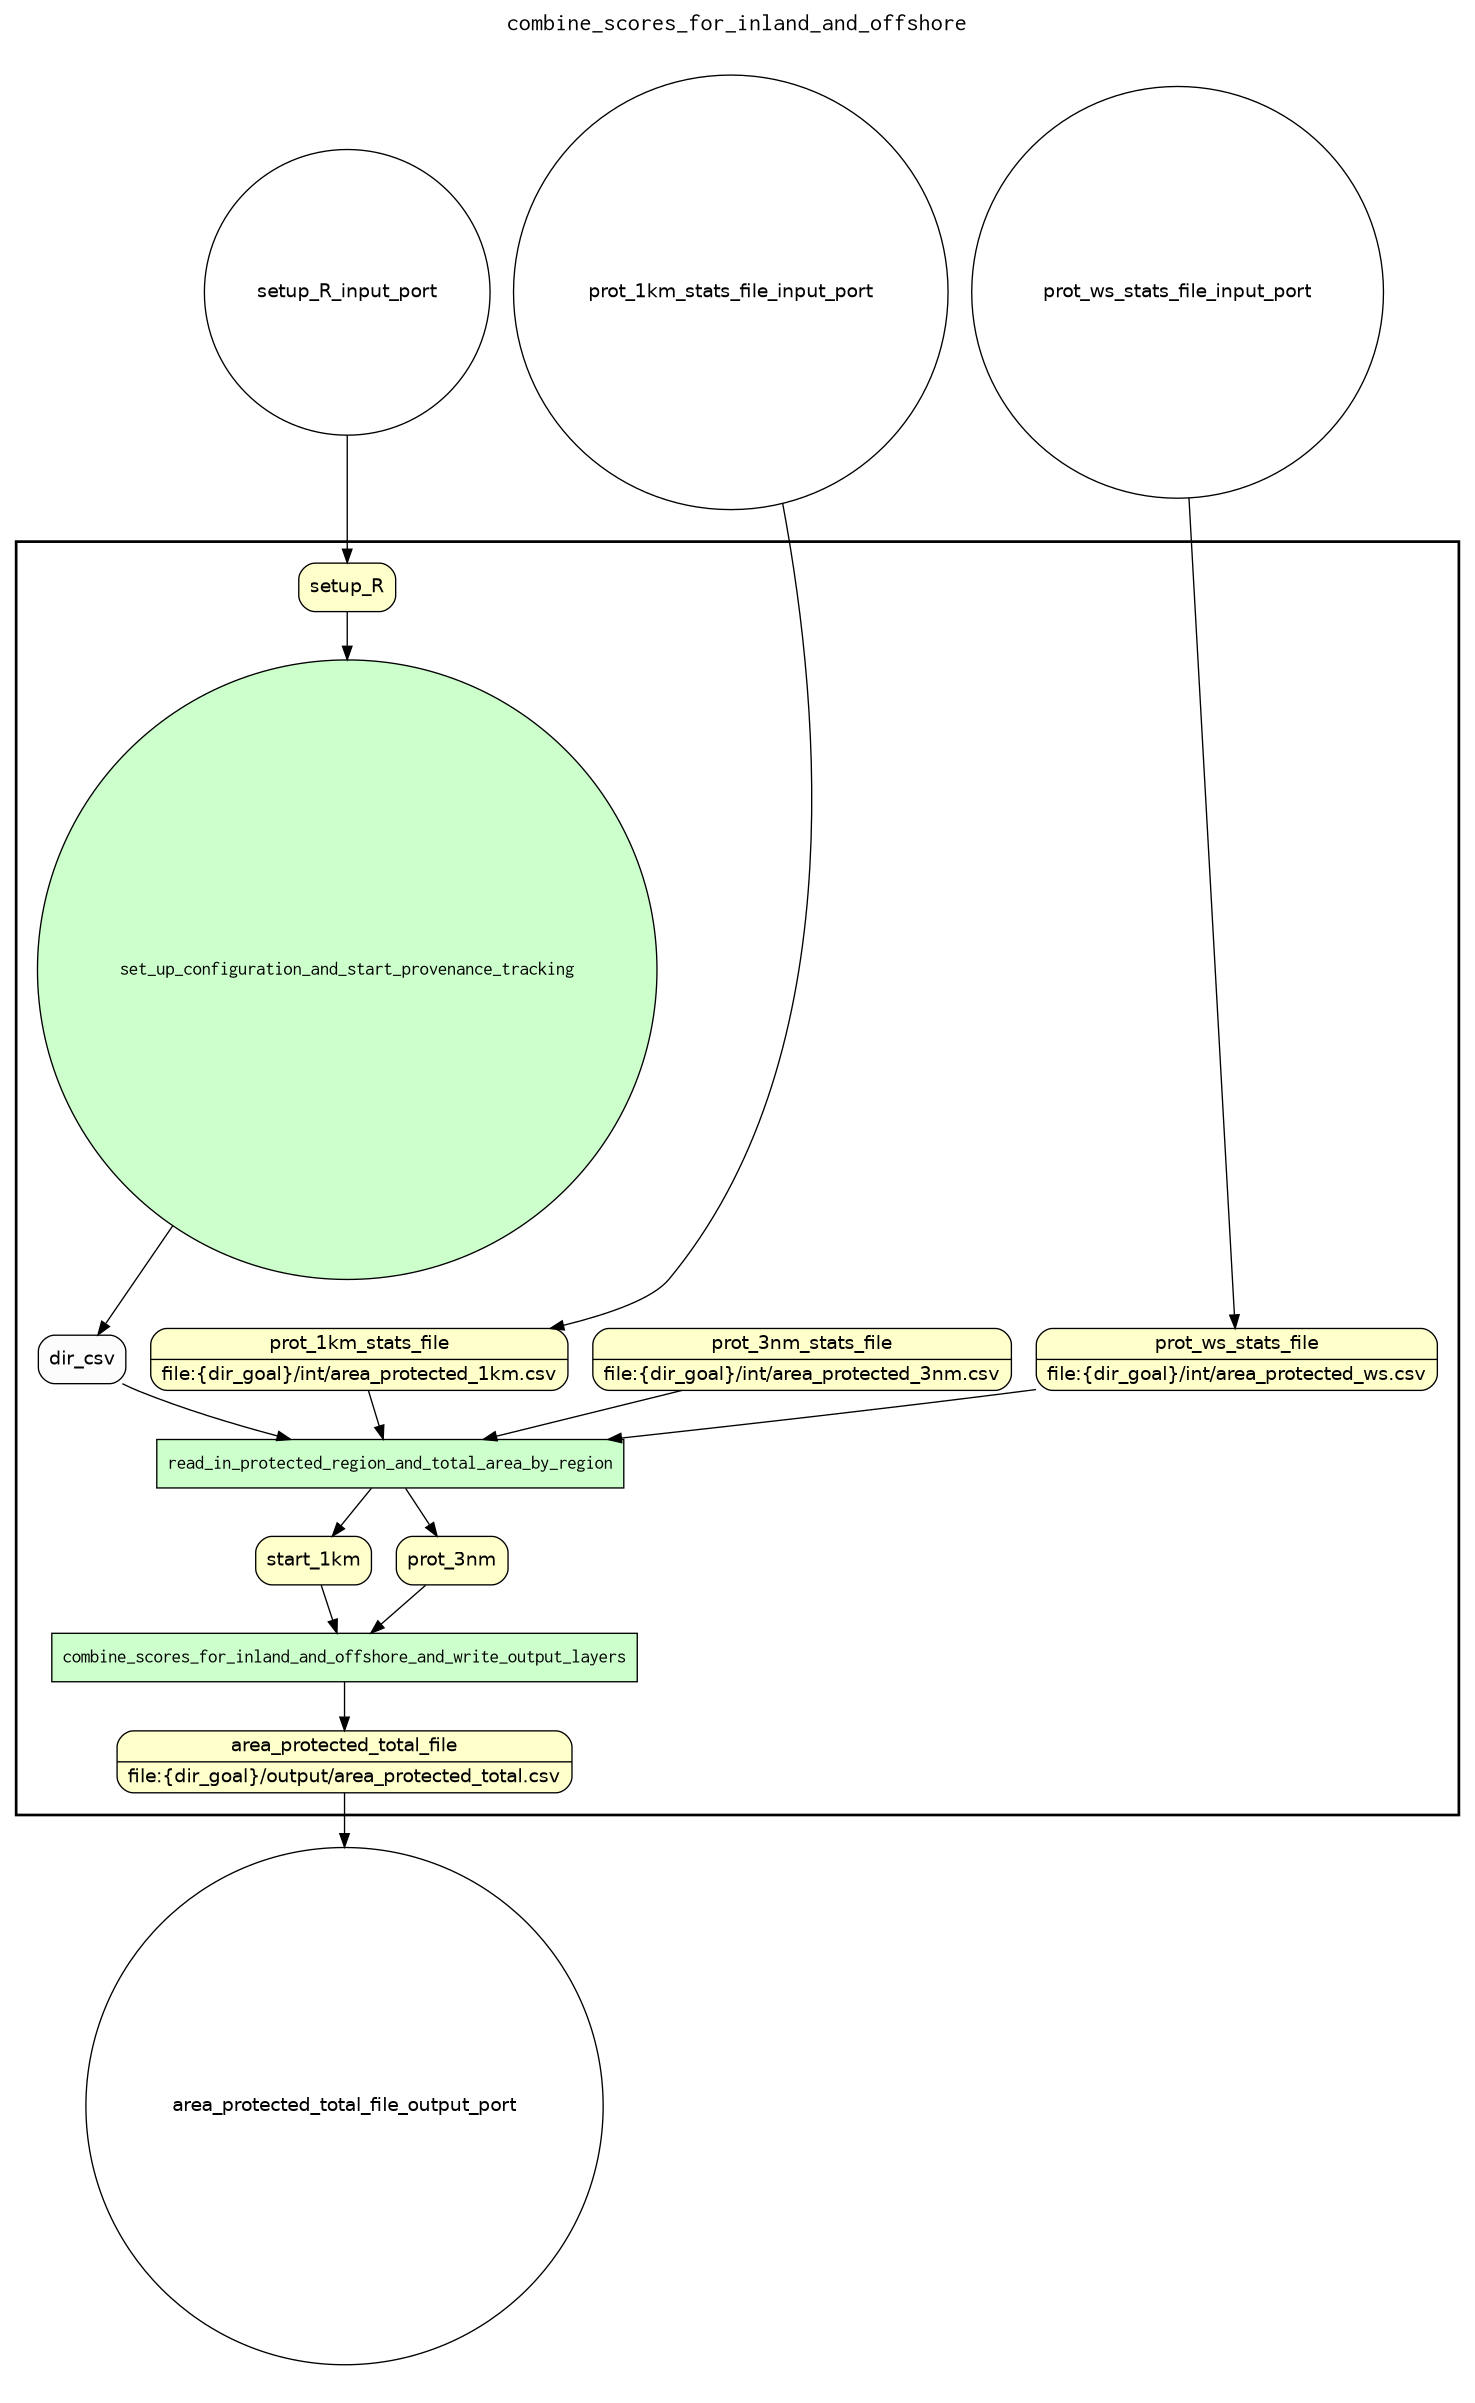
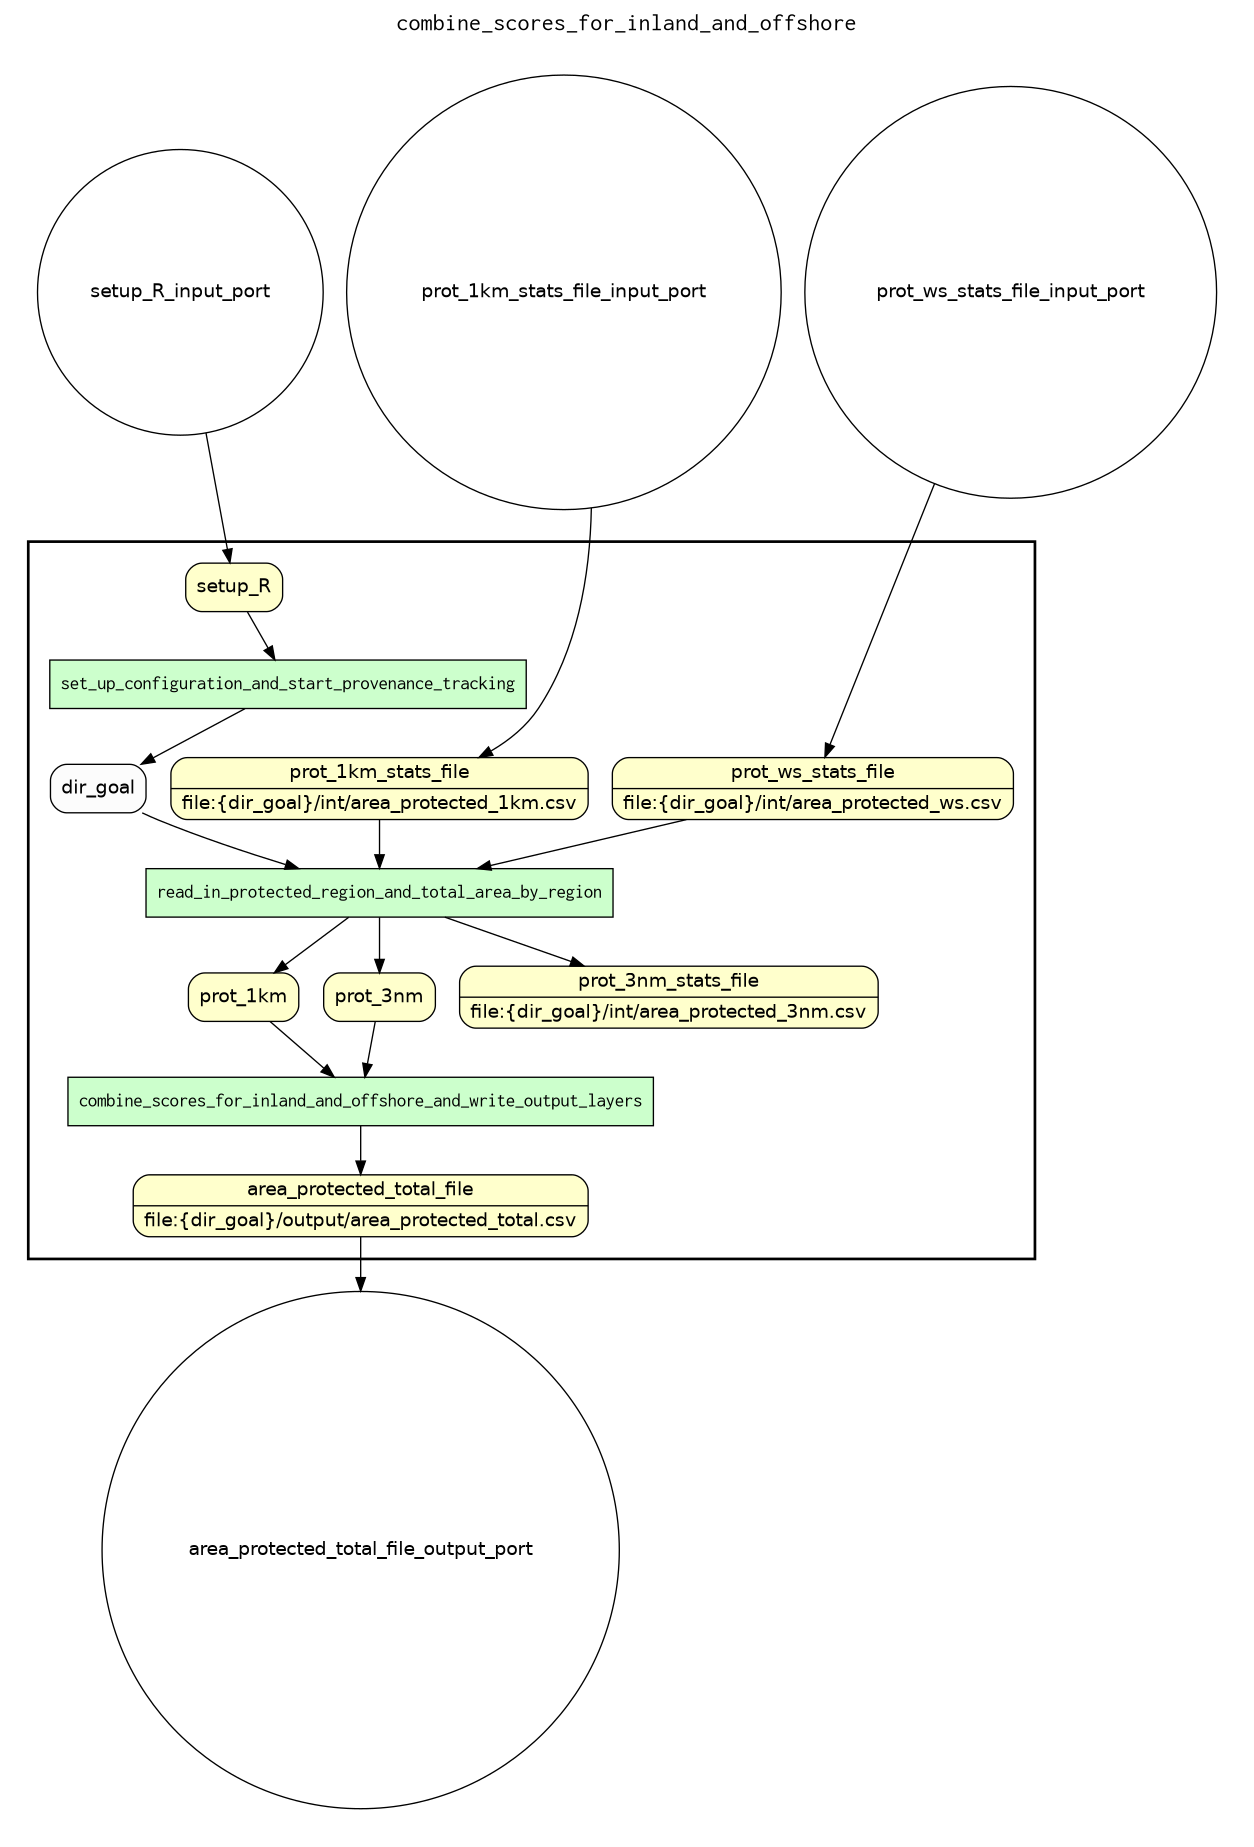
(347, 970) -> (288, 684)
(82, 1359) -> (98, 789)
(589, 1413) -> (508, 939)
(314, 1561) -> (244, 997)
